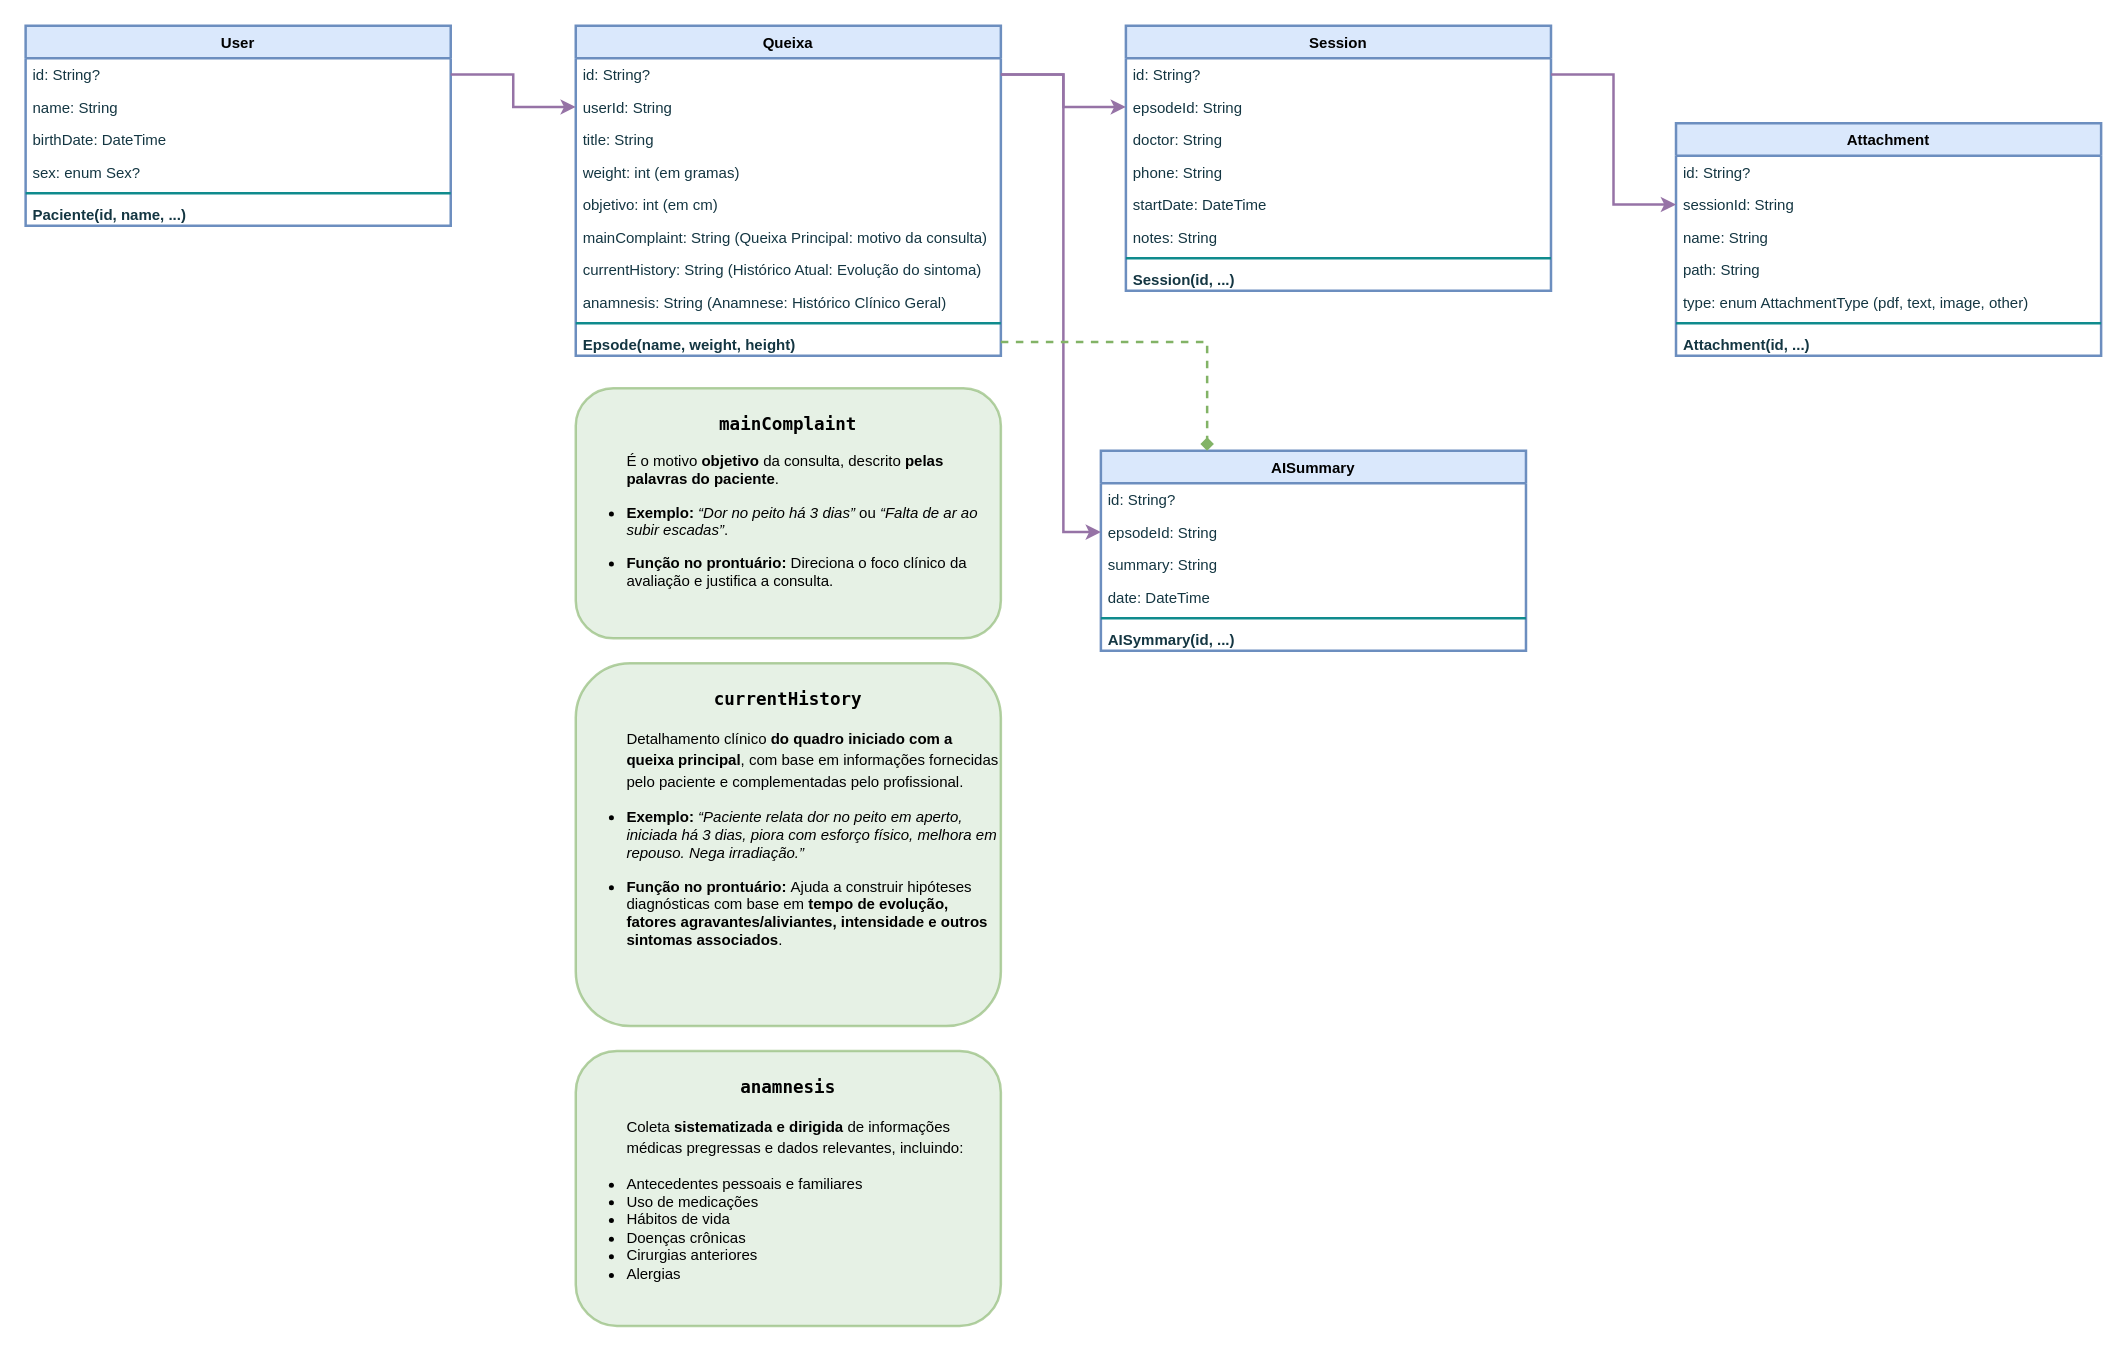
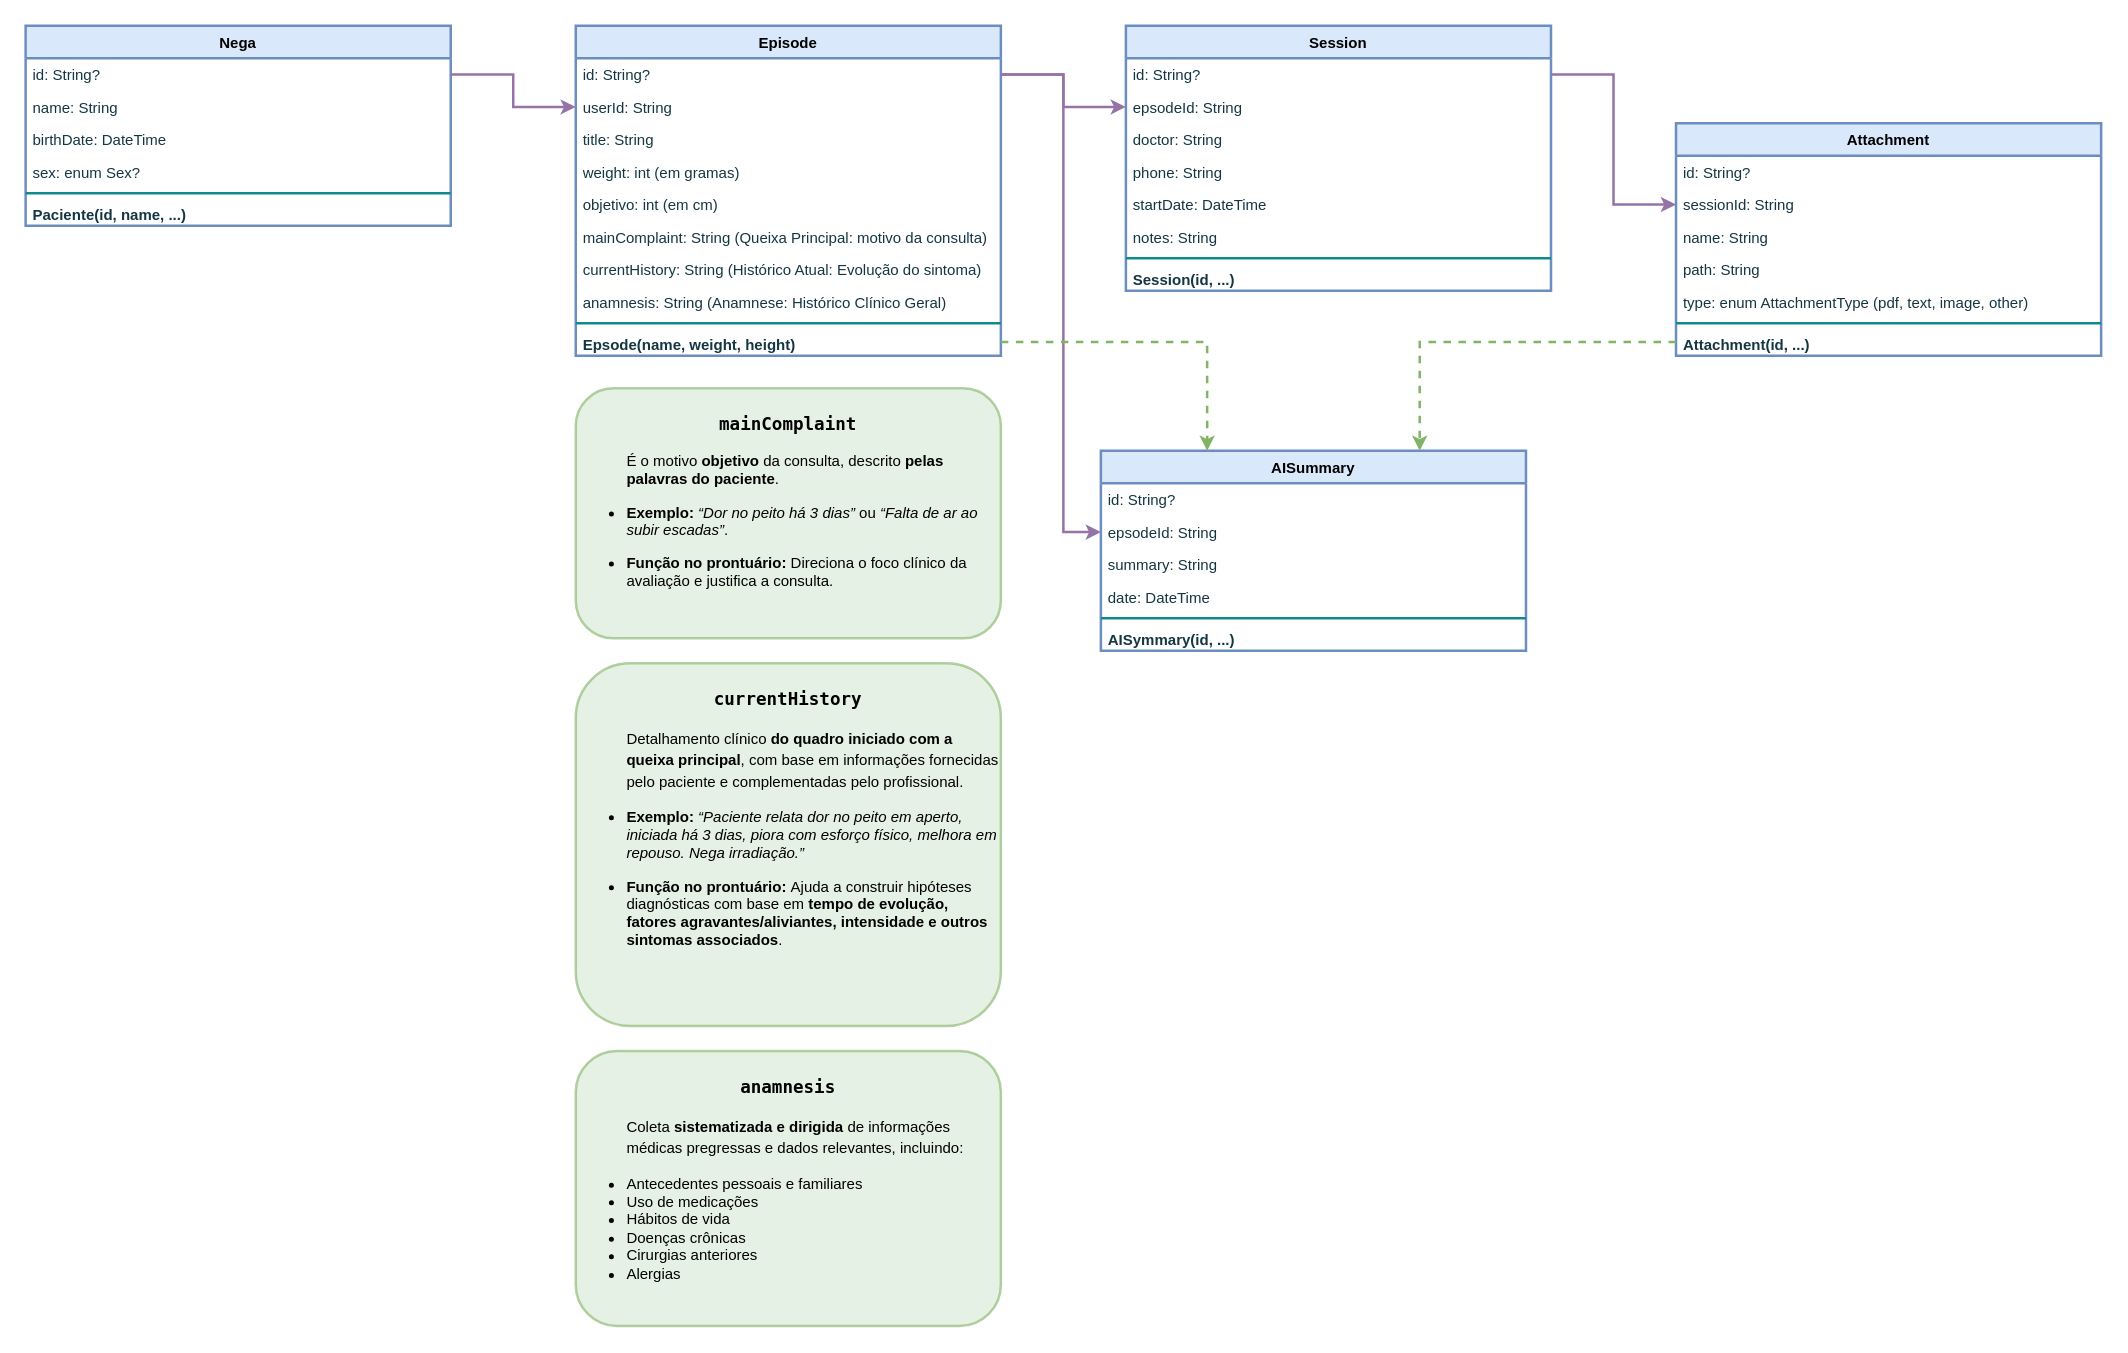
(238, 43) -> (238, 43)
(788, 43) -> (788, 43)
none -> (1497, 342)
(1207, 437) -> (1207, 438)
